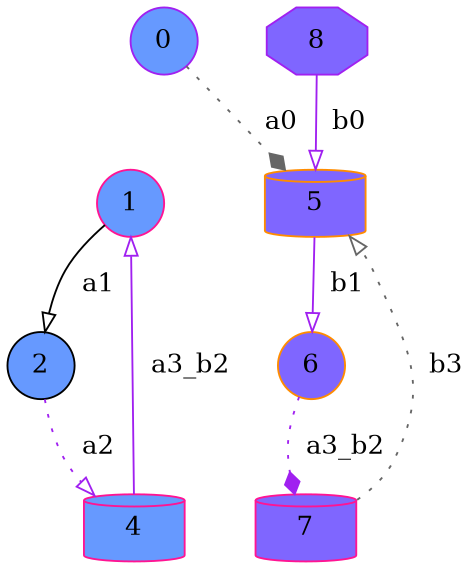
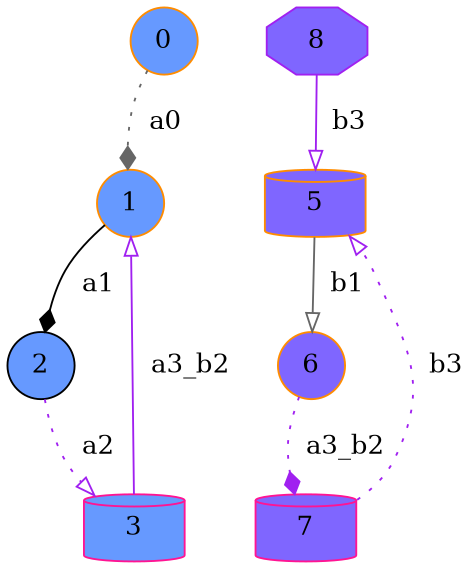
(164, 41) -> (164, 41)
(228, 110) -> (133, 107)
(341, 122) -> (341, 122)
(131, 203) -> (131, 203)
(69, 264) -> (69, 264)
(314, 275) -> (314, 275)
(412, 379) -> (412, 379)
(134, 528) -> (134, 528)
